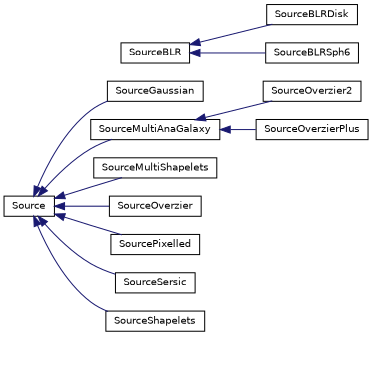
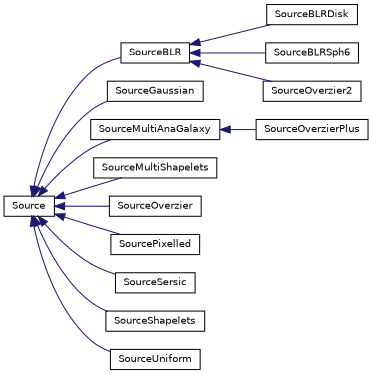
(239, 109) -> (236, 73)
none -> (62, 110)
none -> (155, 359)
